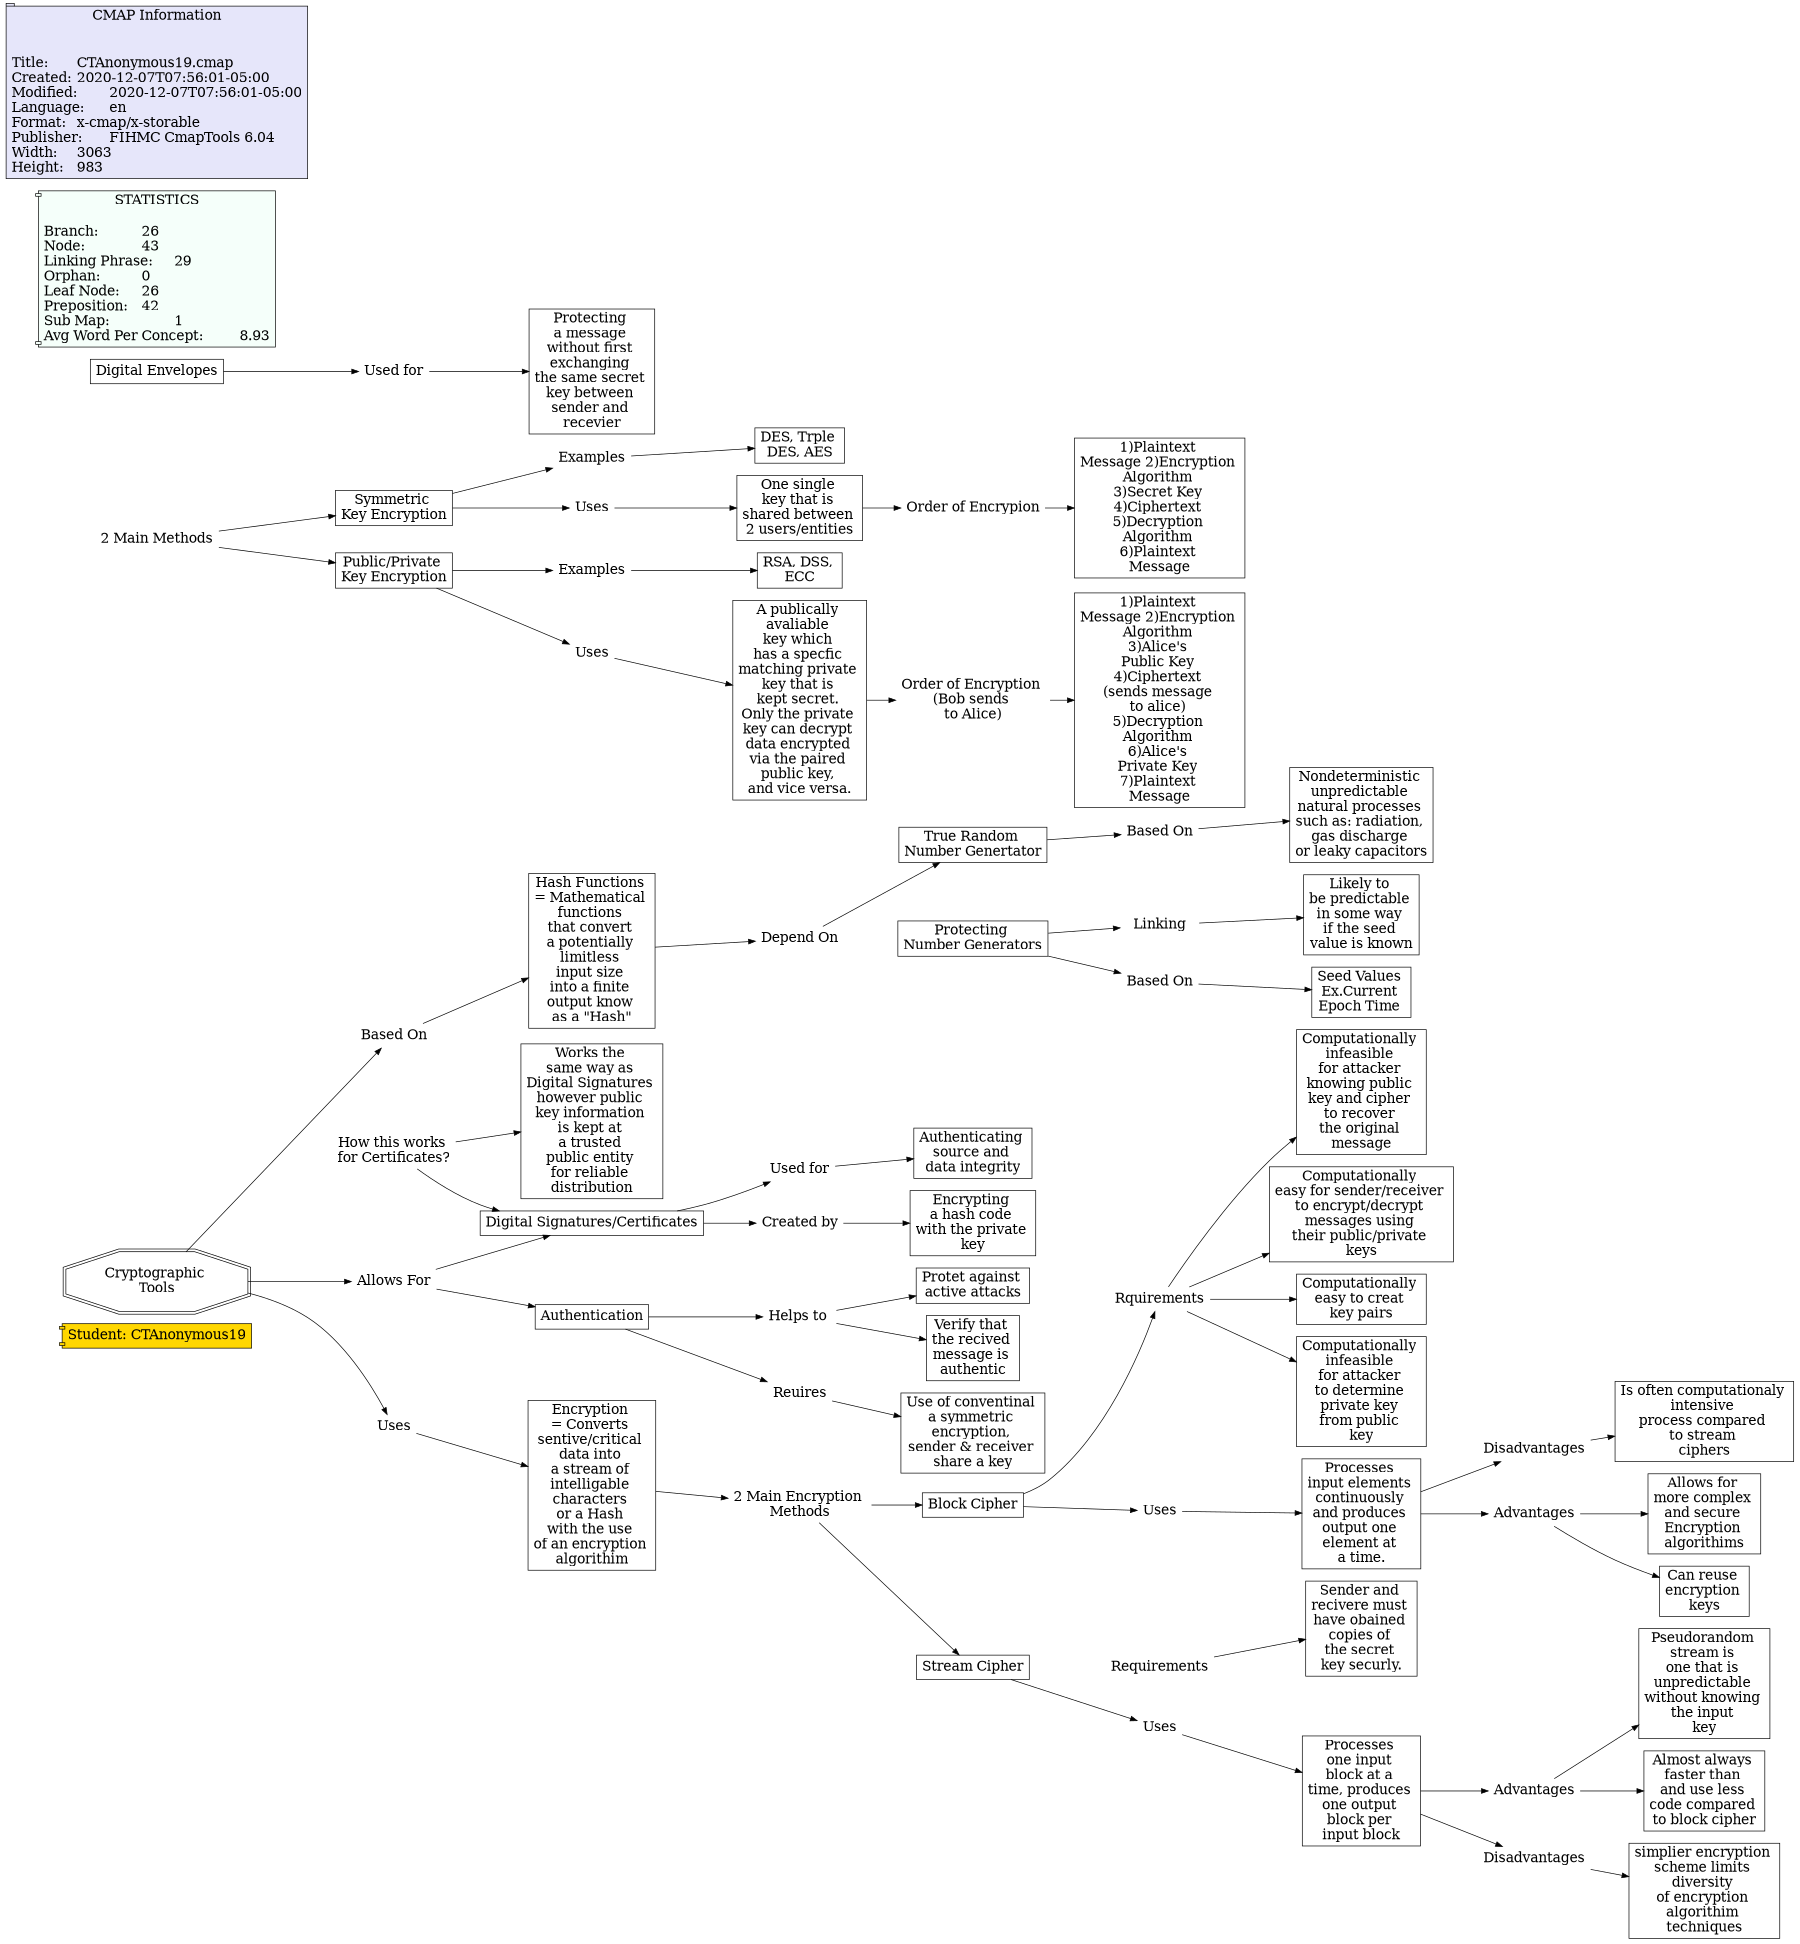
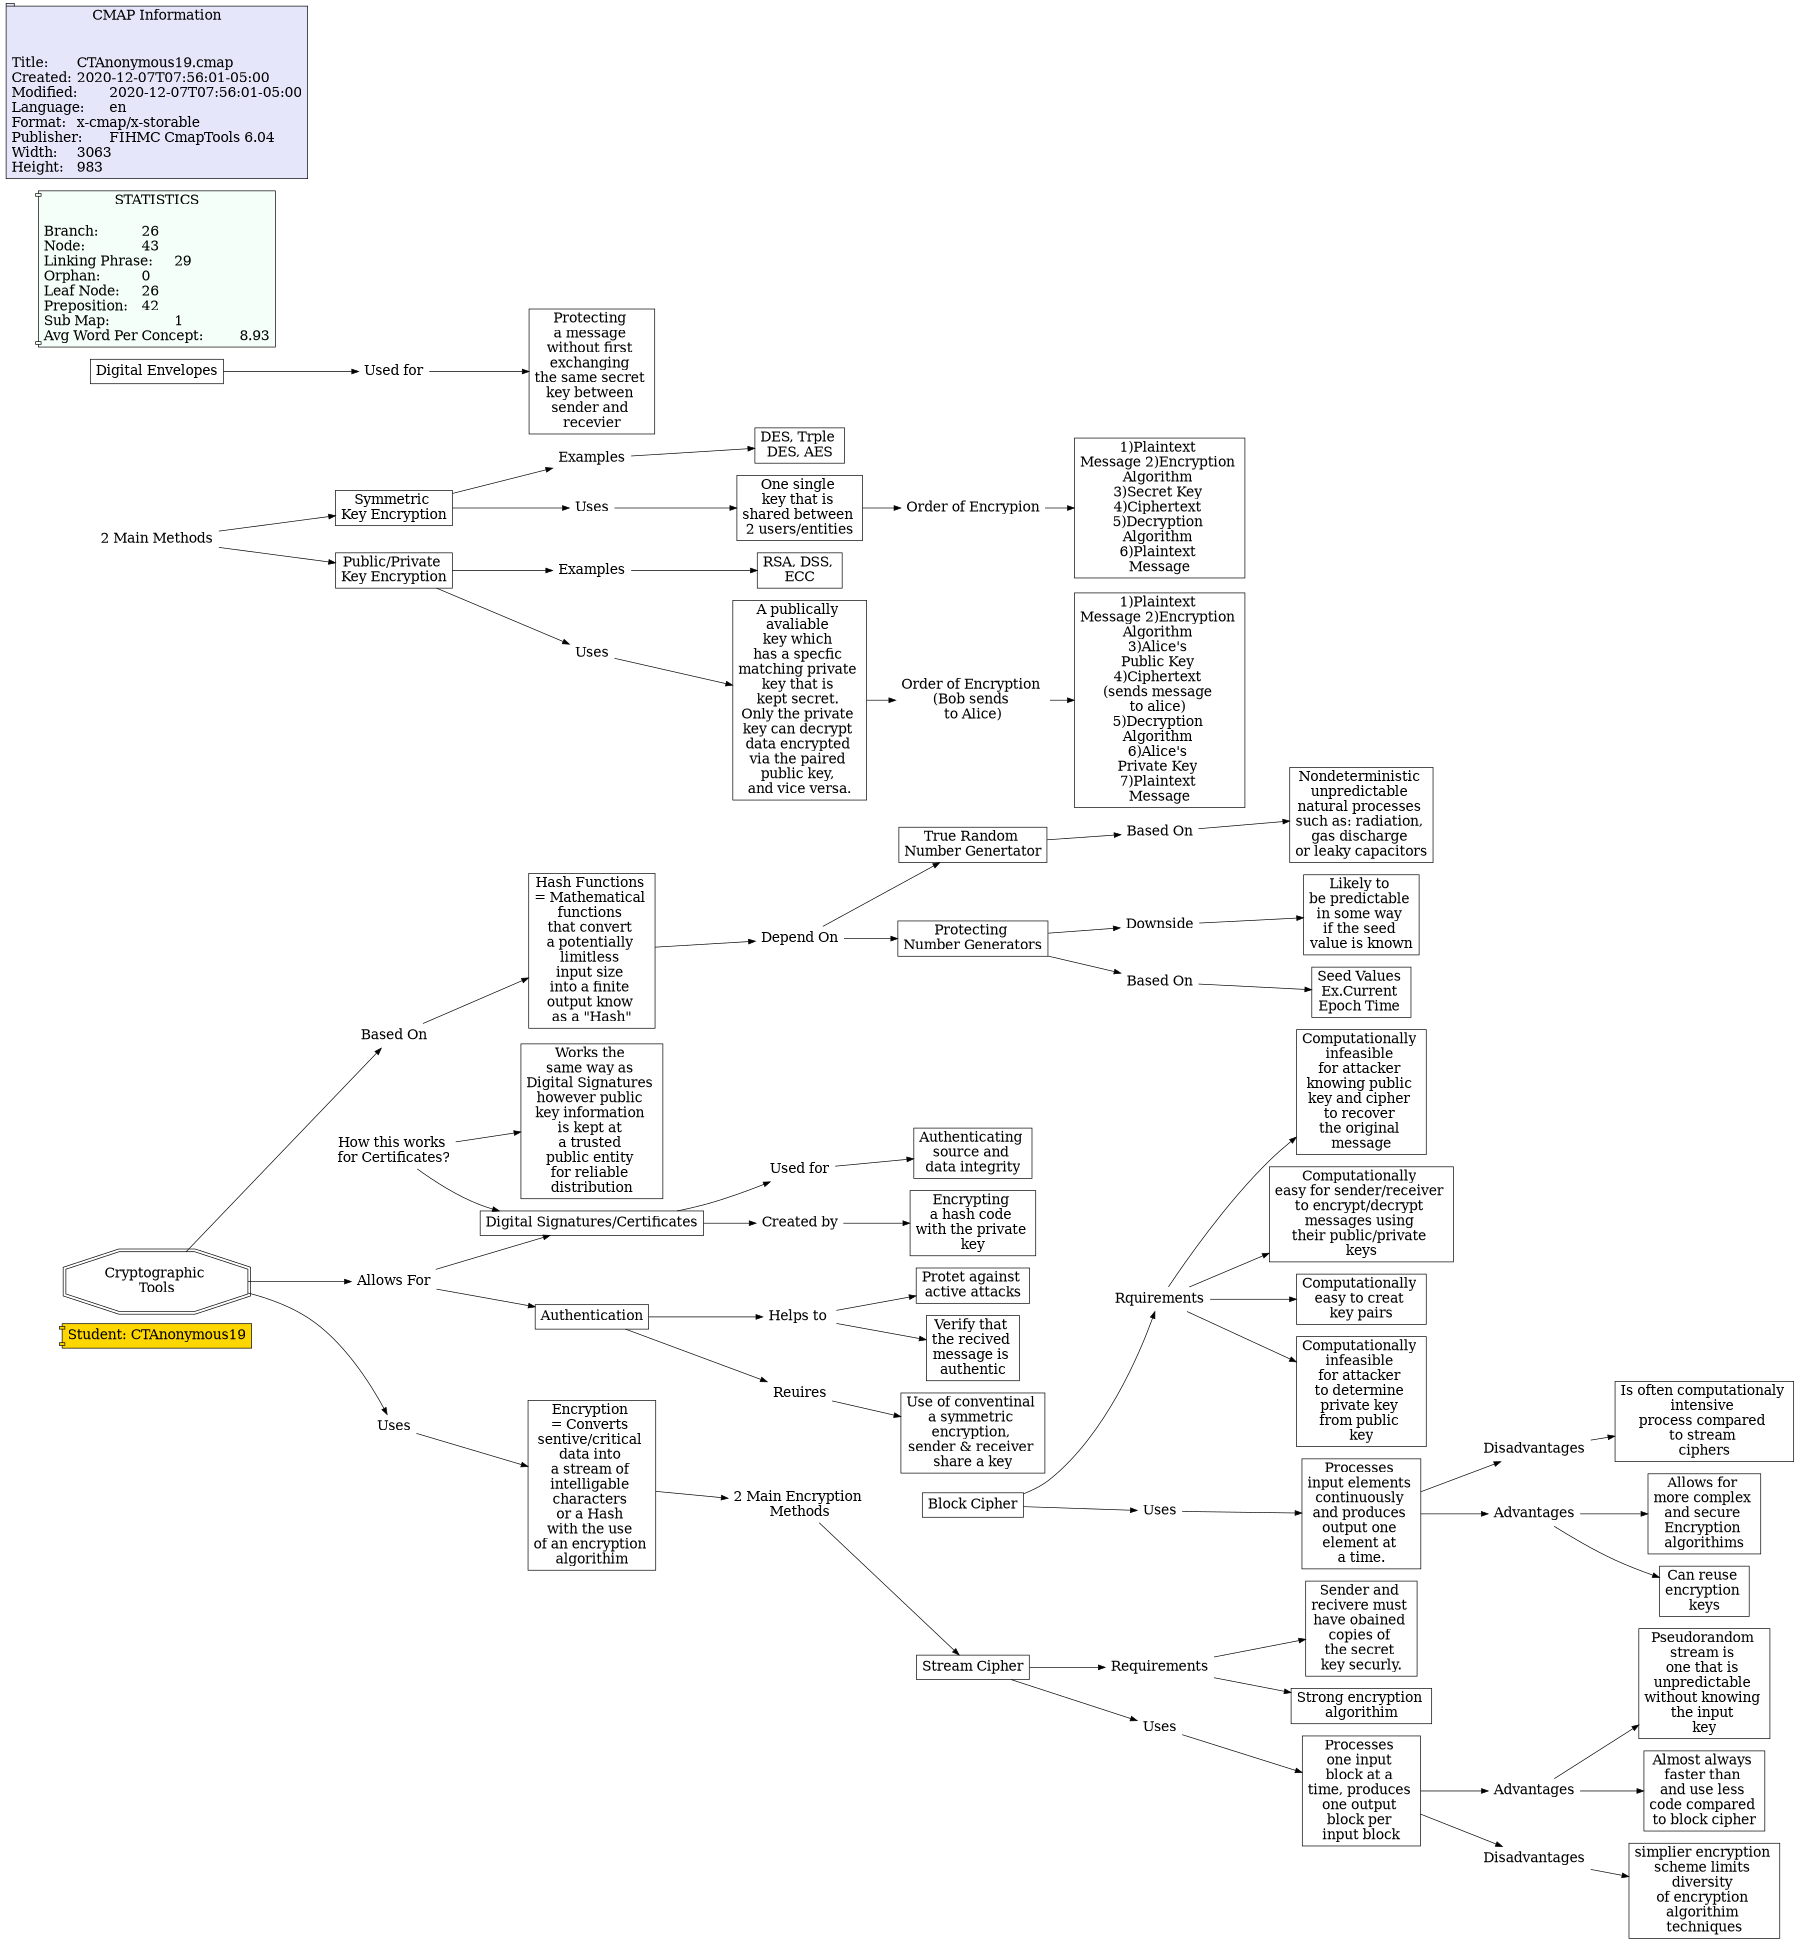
(1160, 925) -> (1160, 925)
none -> (867, 939)
(893, 1505) -> none
none -> (1064, 1667)
none -> (1361, 1706)
